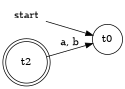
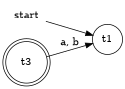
(108, 39) -> (108, 39)
(27, 62) -> (27, 62)
